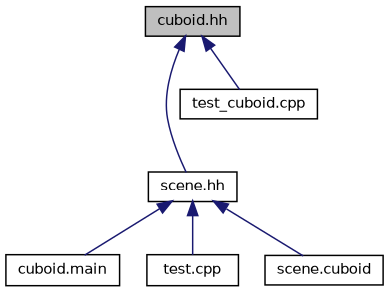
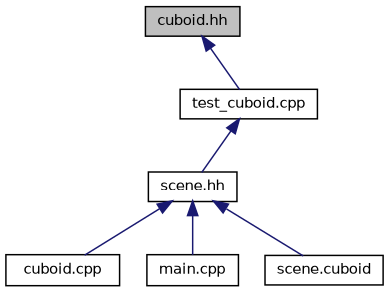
(167, 112) -> (216, 152)
(63, 270) -> (63, 270)
(193, 270) -> (193, 270)
